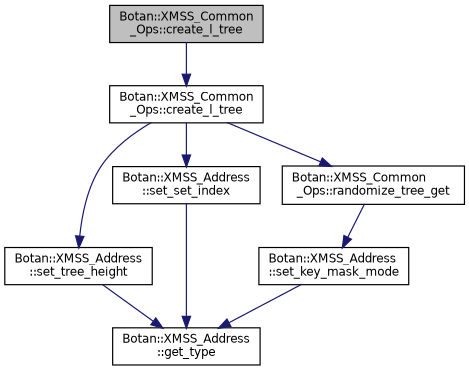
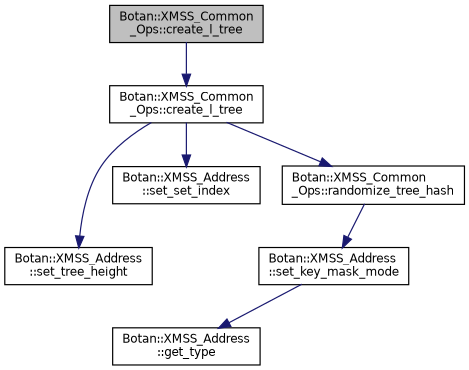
(373, 185) -> (373, 185)
(186, 260) -> none
(128, 303) -> none
